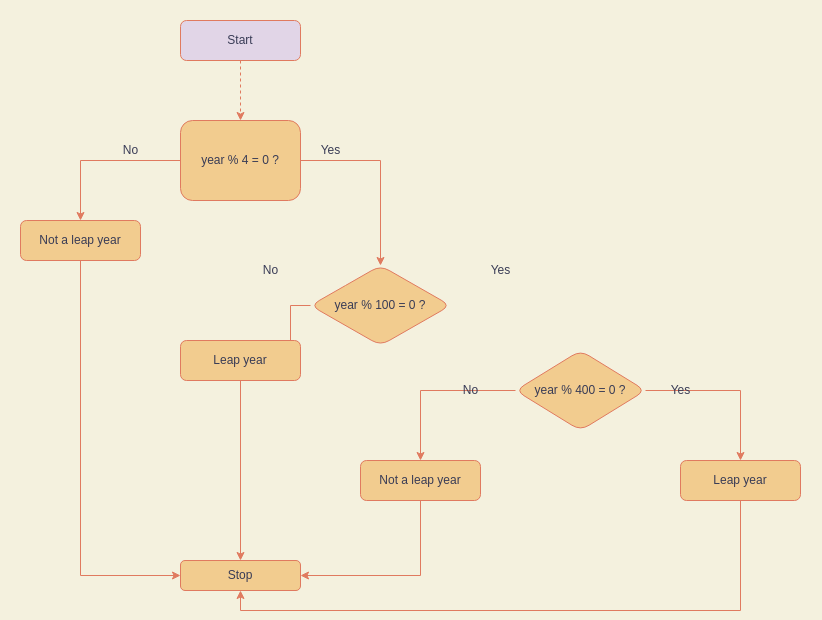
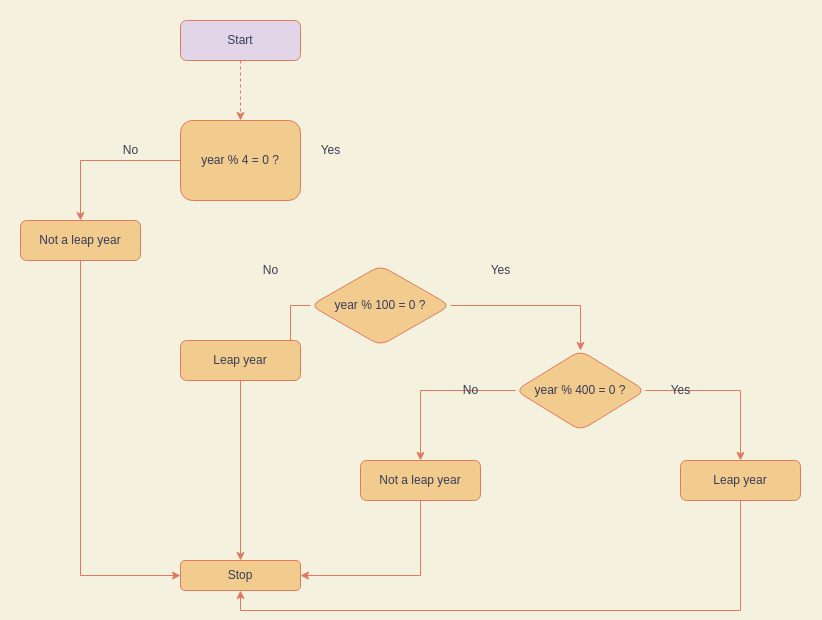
(381, 170) -> none
none -> (535, 306)
